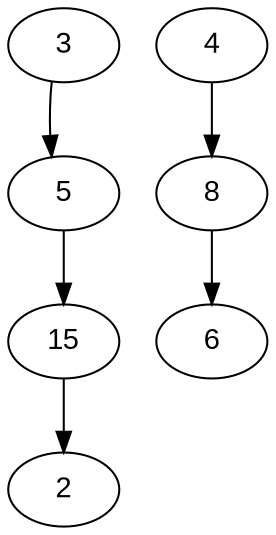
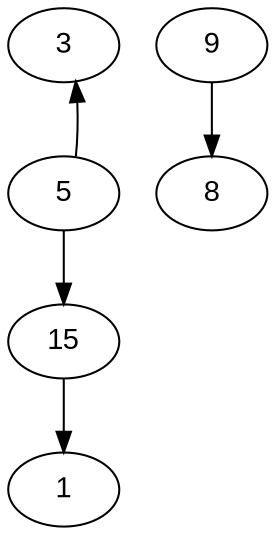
(212, 45) -> (212, 45)
(50, 109) -> (78, 129)
(212, 341) -> none
(64, 490) -> (64, 490)
